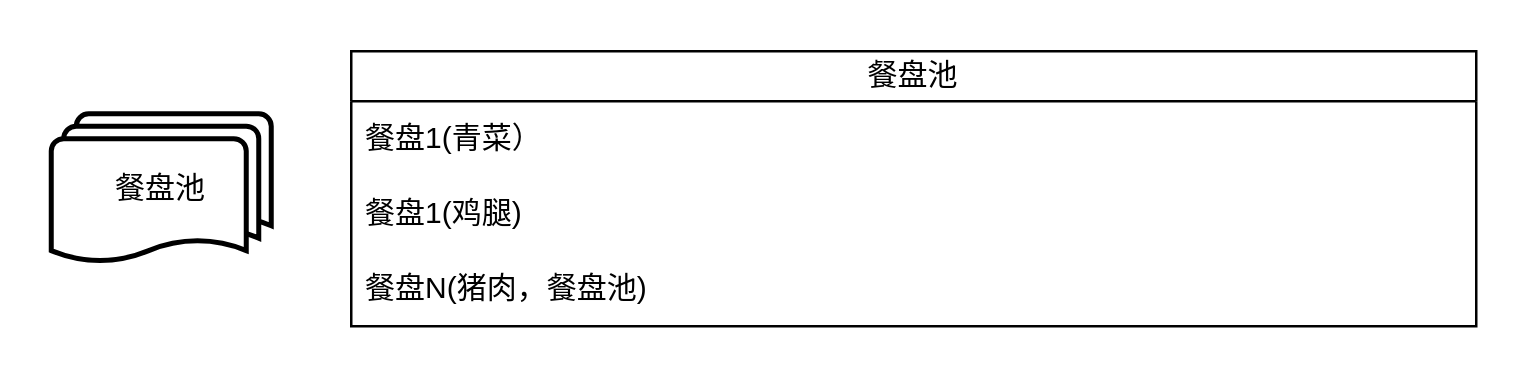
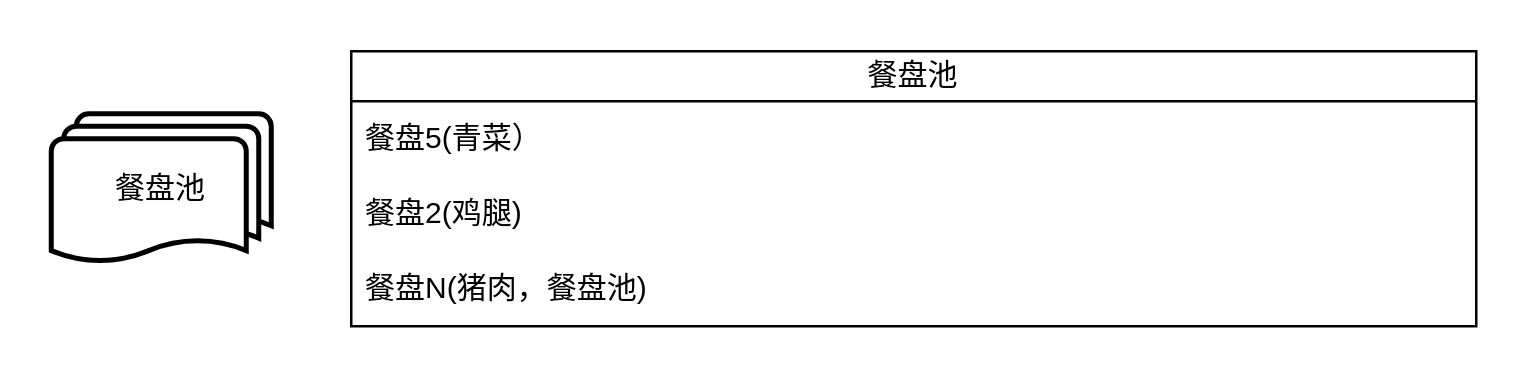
(458, 139) -> (458, 139)
(451, 214) -> (451, 214)
